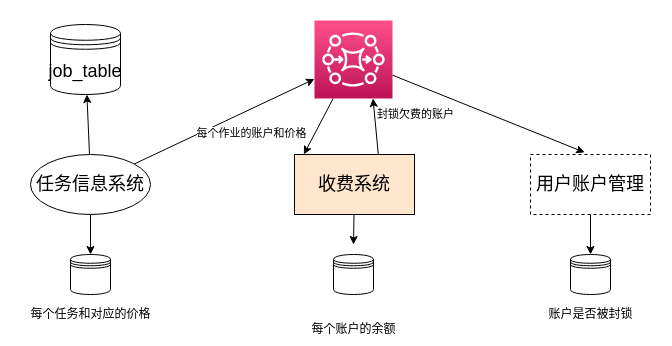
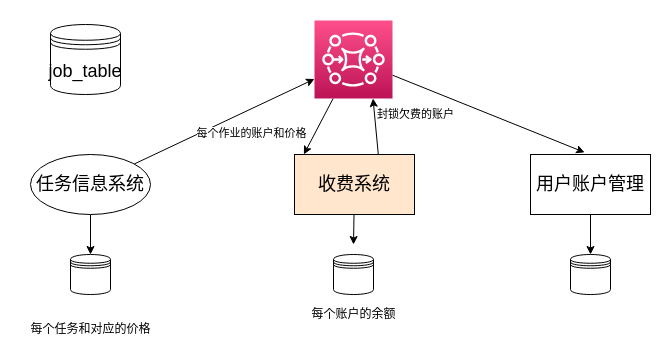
(88, 128) -> none
(591, 185) -> (591, 185)
(91, 315) -> (91, 330)
(591, 315) -> none
(354, 330) -> (354, 315)
